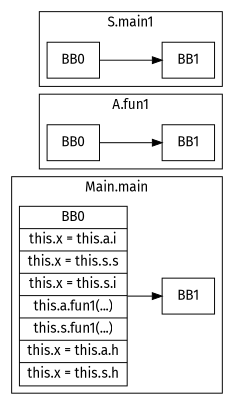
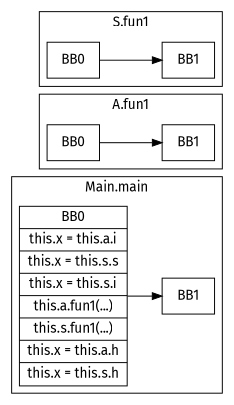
(131, 23) -> (131, 23)
